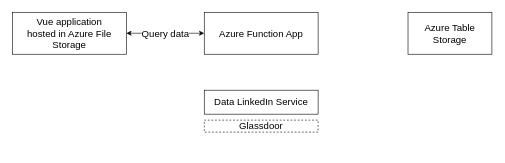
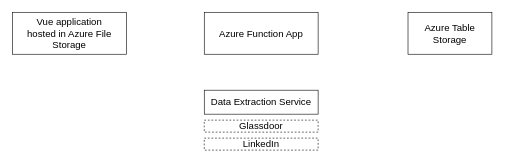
(164, 33) -> none
(261, 102) -> (261, 102)
none -> (261, 144)
